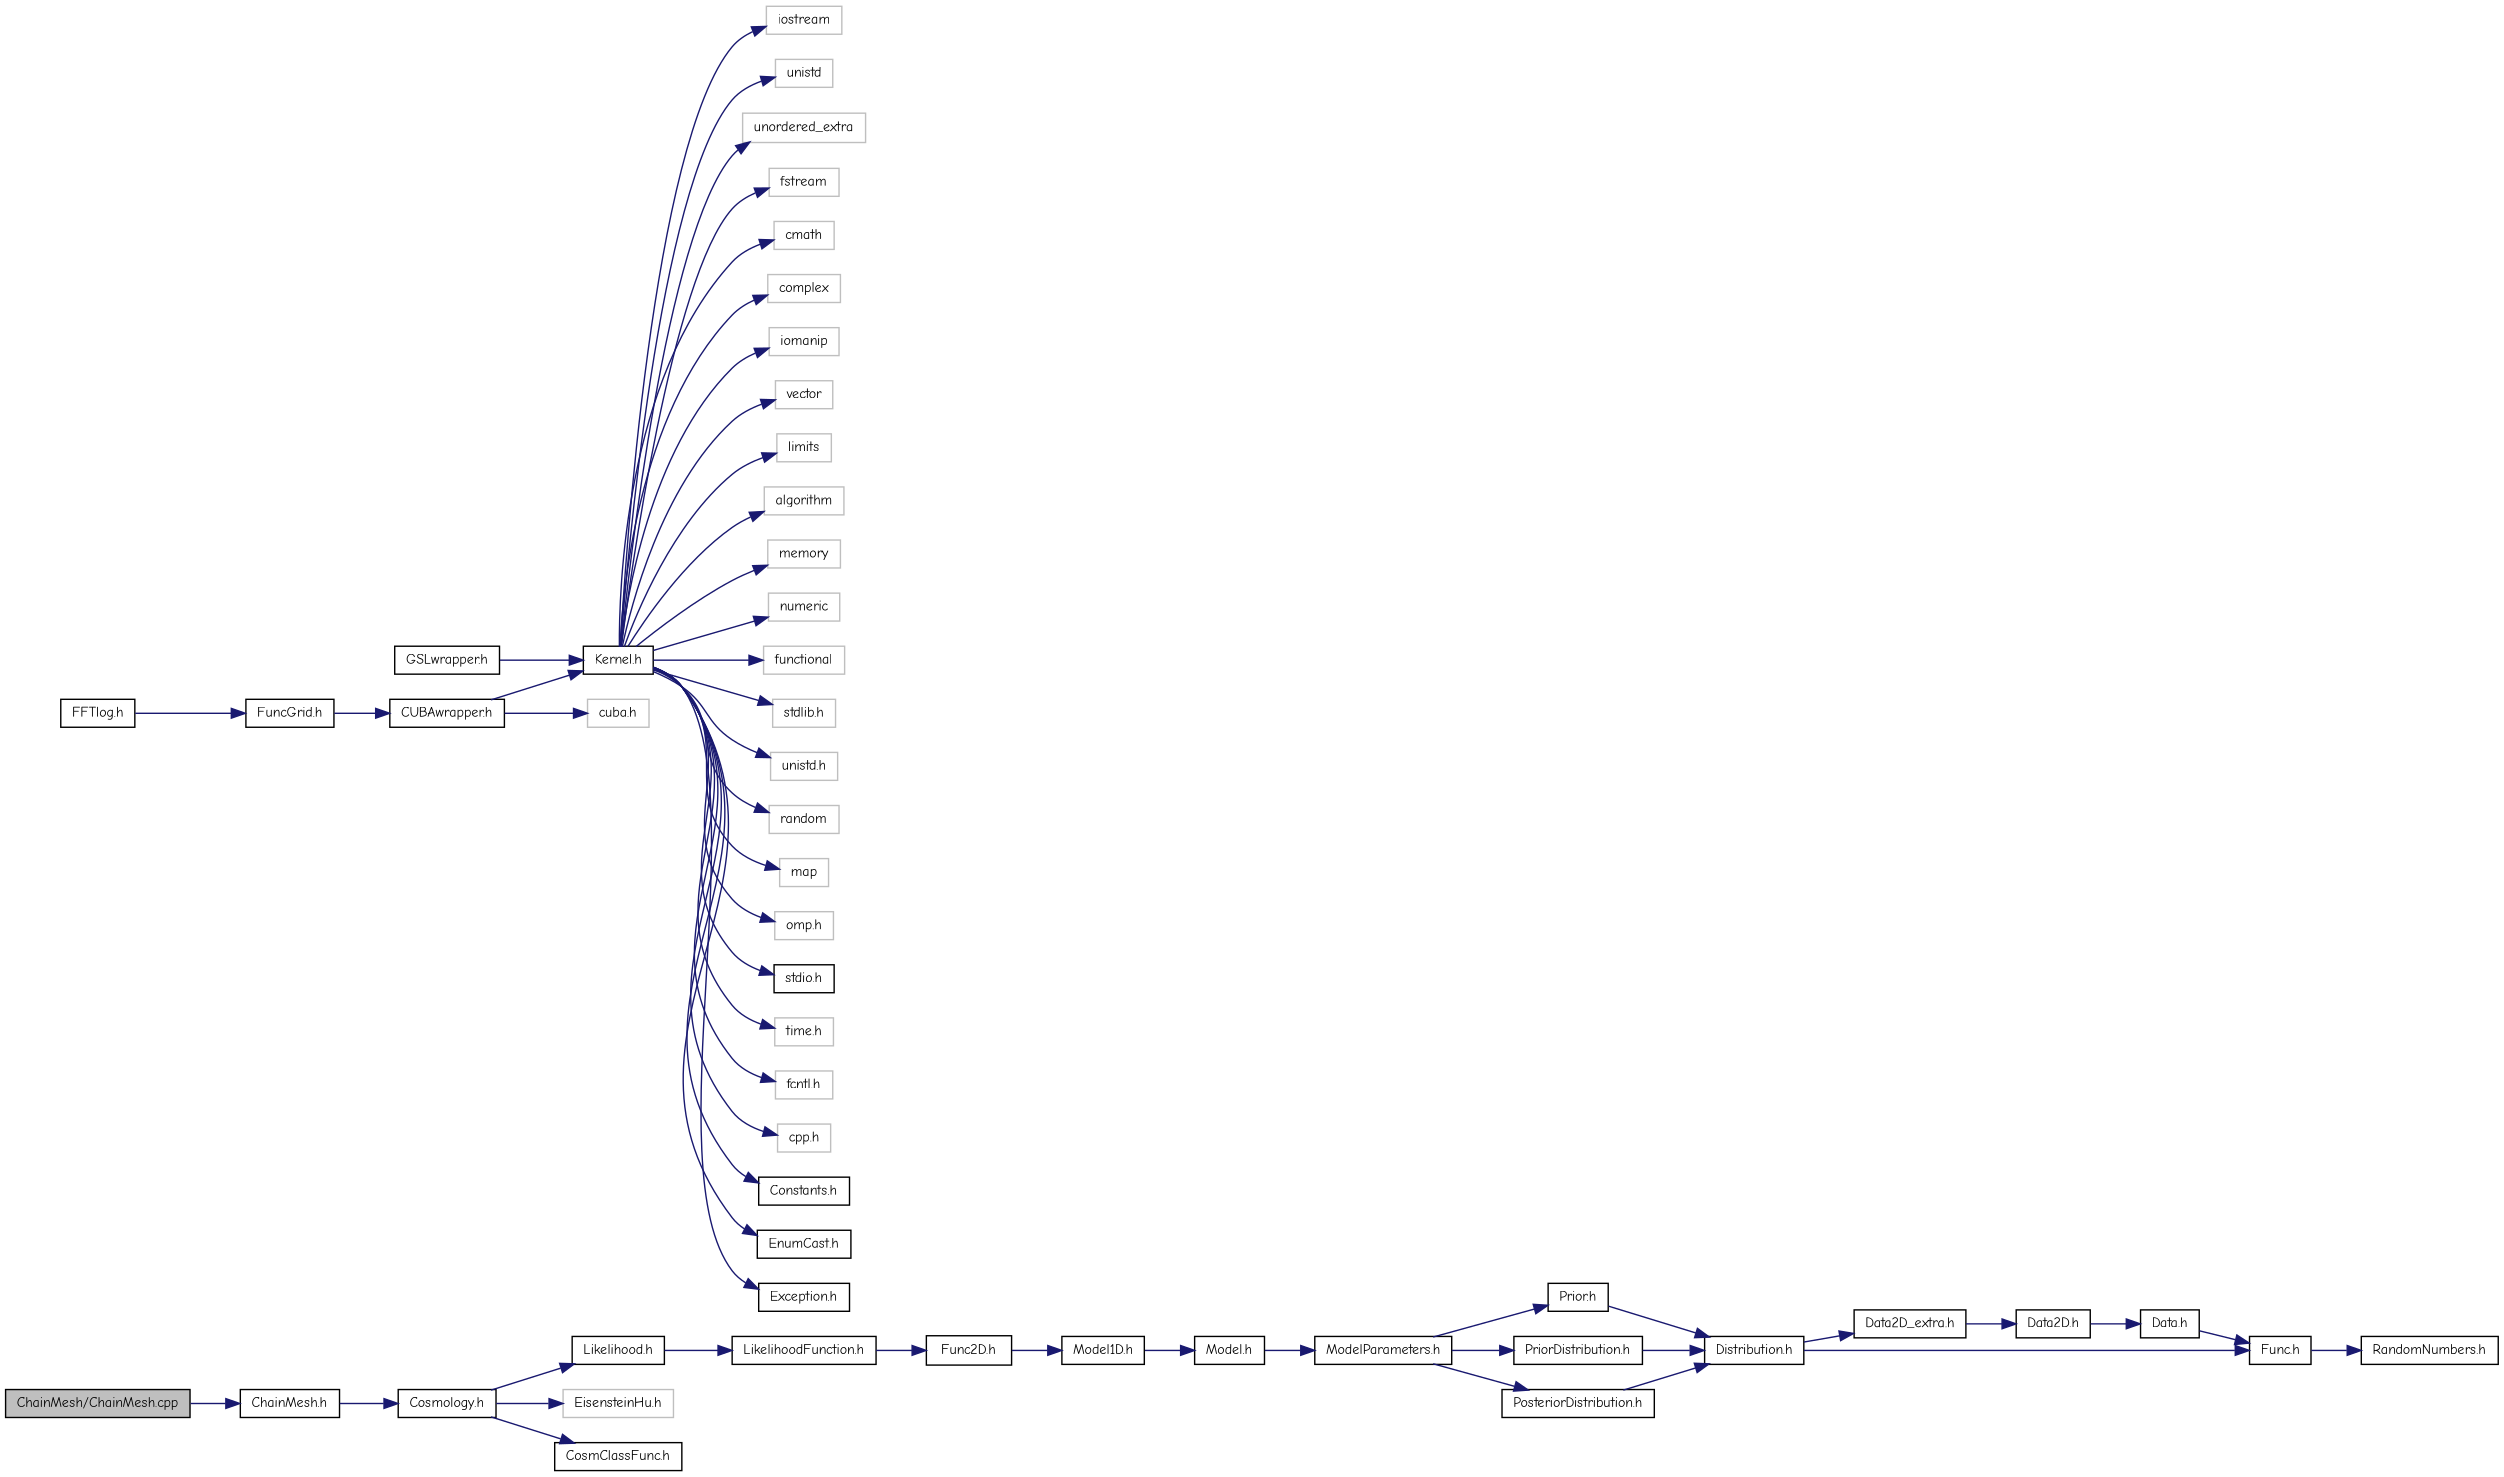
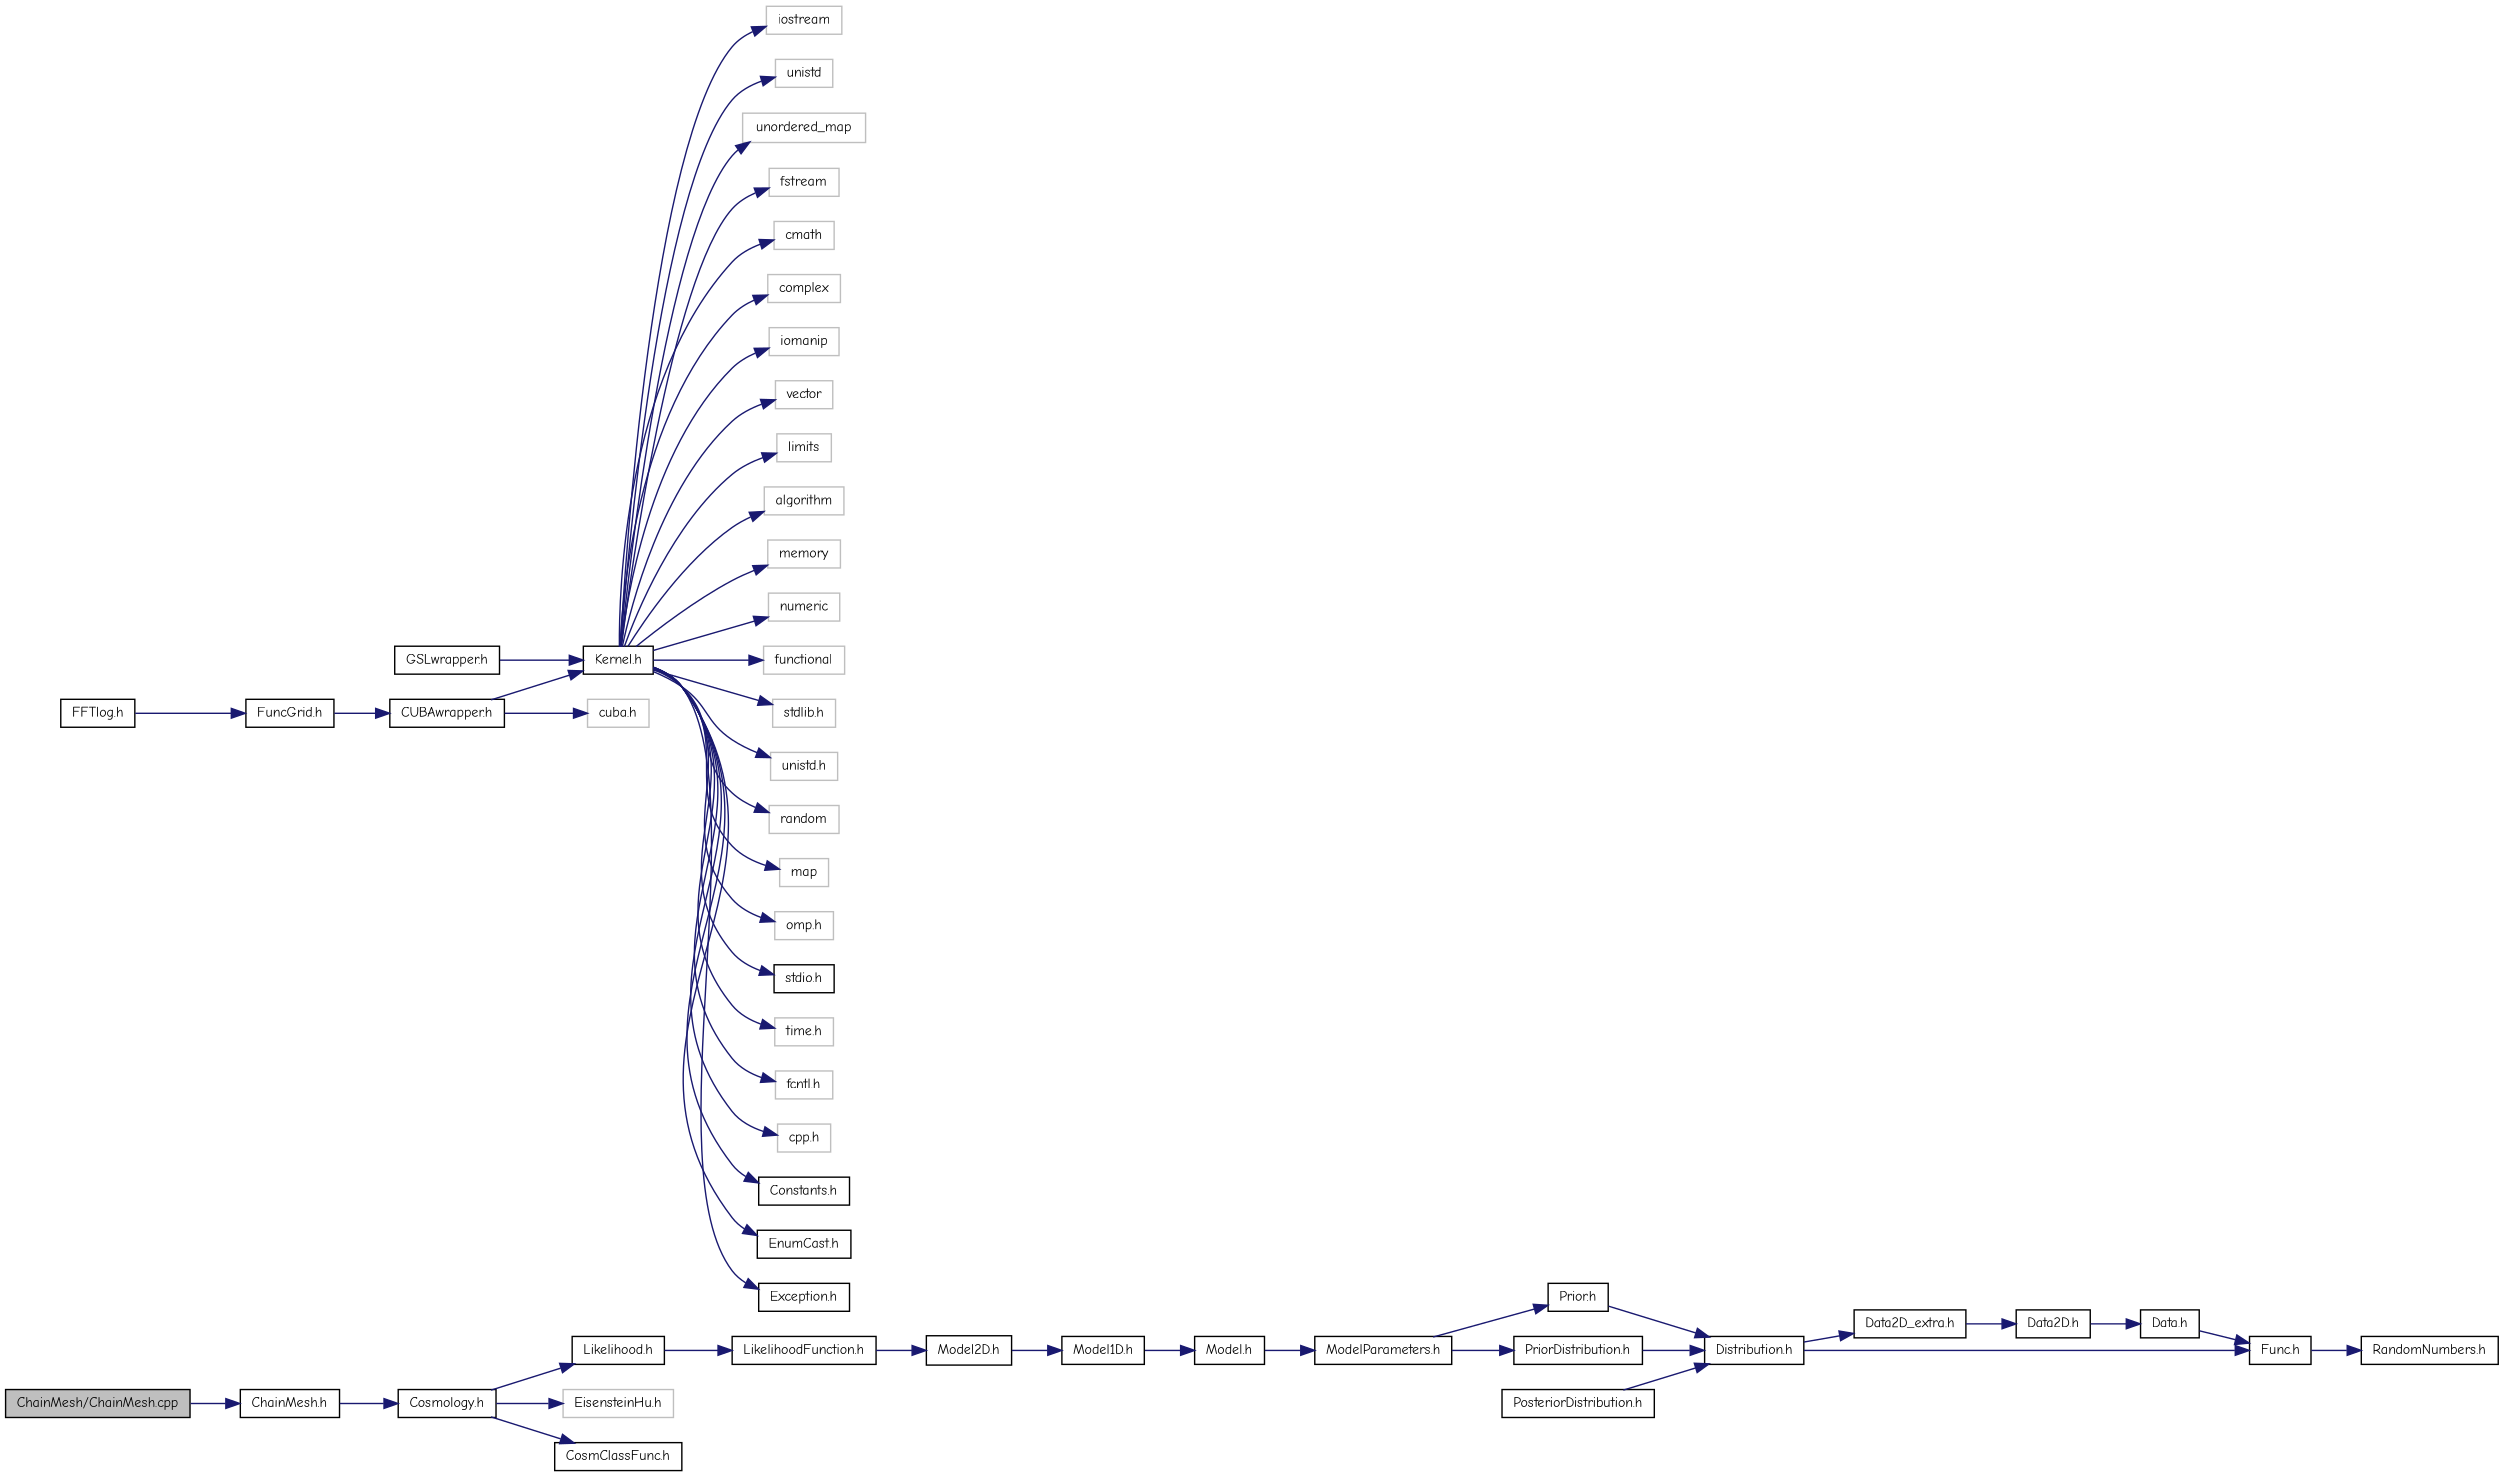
(804, 128) -> (804, 128)
(969, 1350) -> (969, 1350)
(1474, 1375) -> none
